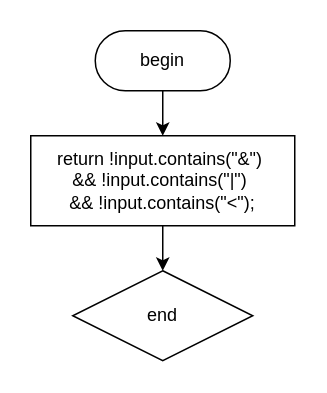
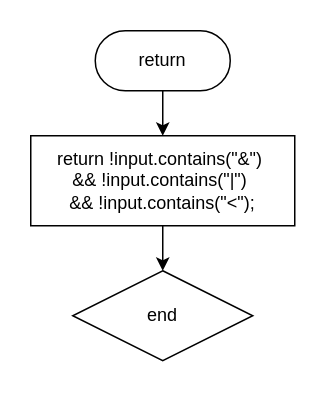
(163, 61) -> (163, 61)
